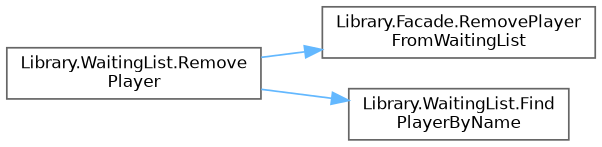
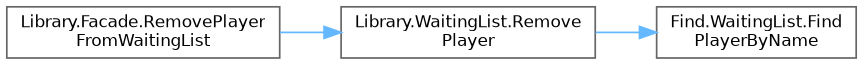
(283, 55) -> (302, 32)
(459, 114) -> (756, 32)
